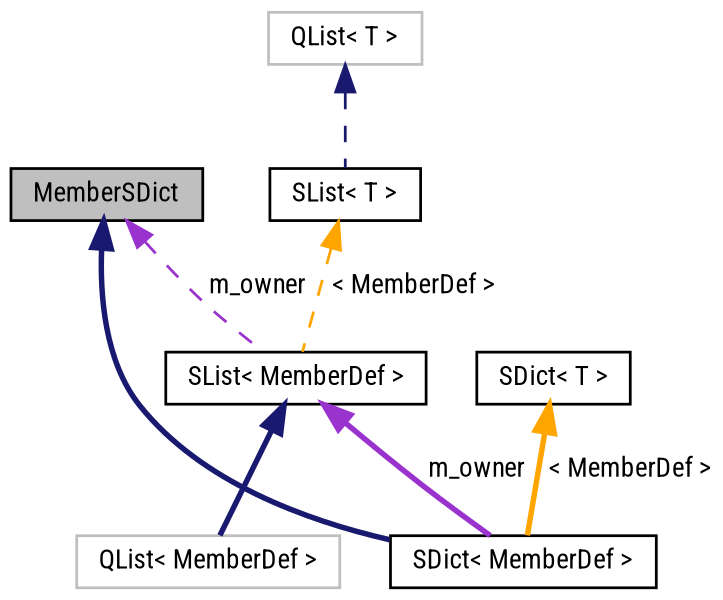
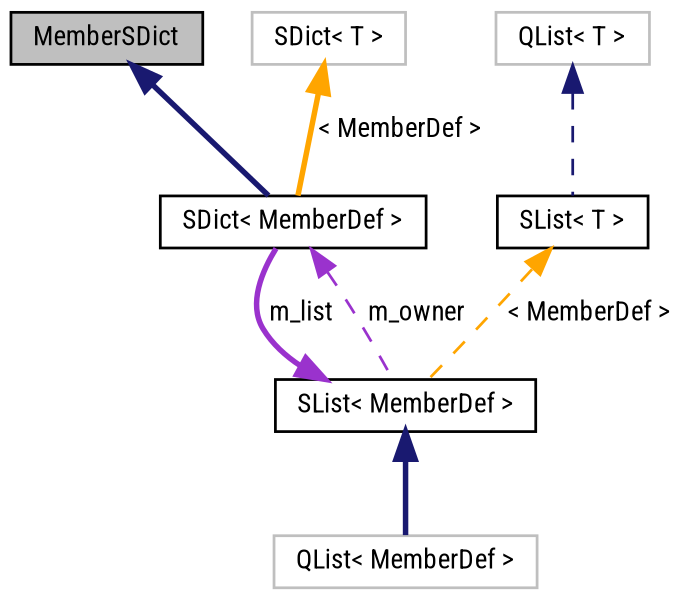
(201, 300) -> (361, 325)
(554, 378) -> (329, 38)
(474, 470) -> (299, 314)
